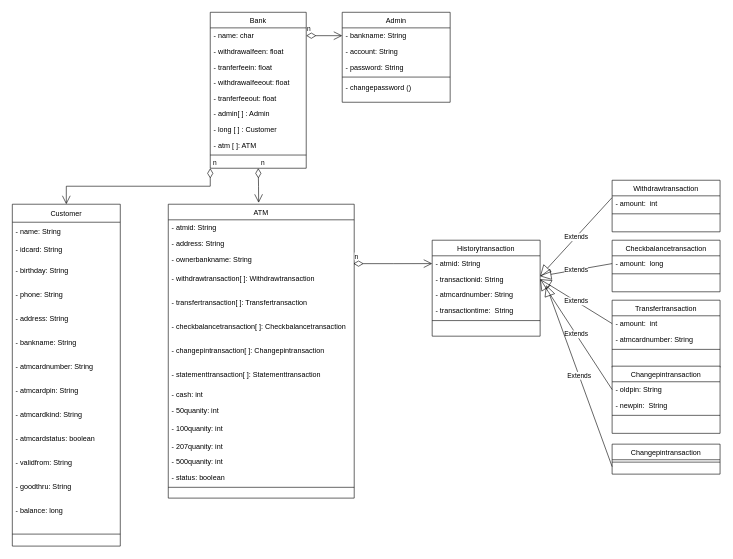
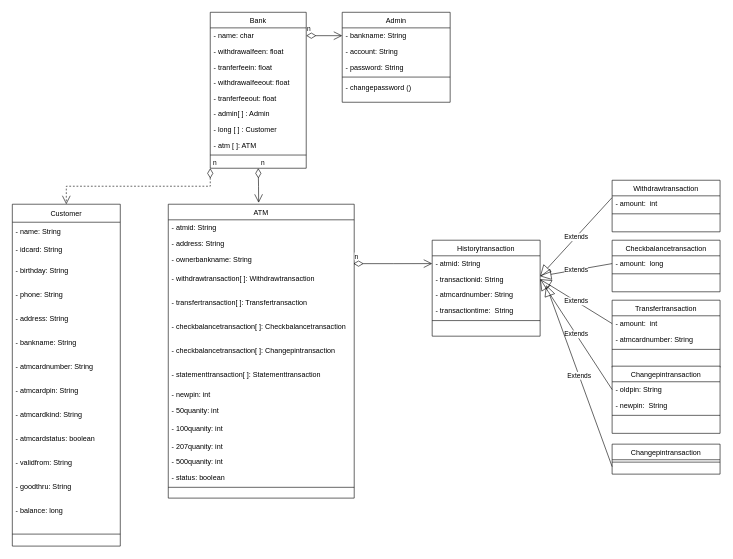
(134, 186) -> (134, 186)
(259, 351) -> (265, 351)
(190, 395) -> (193, 395)
